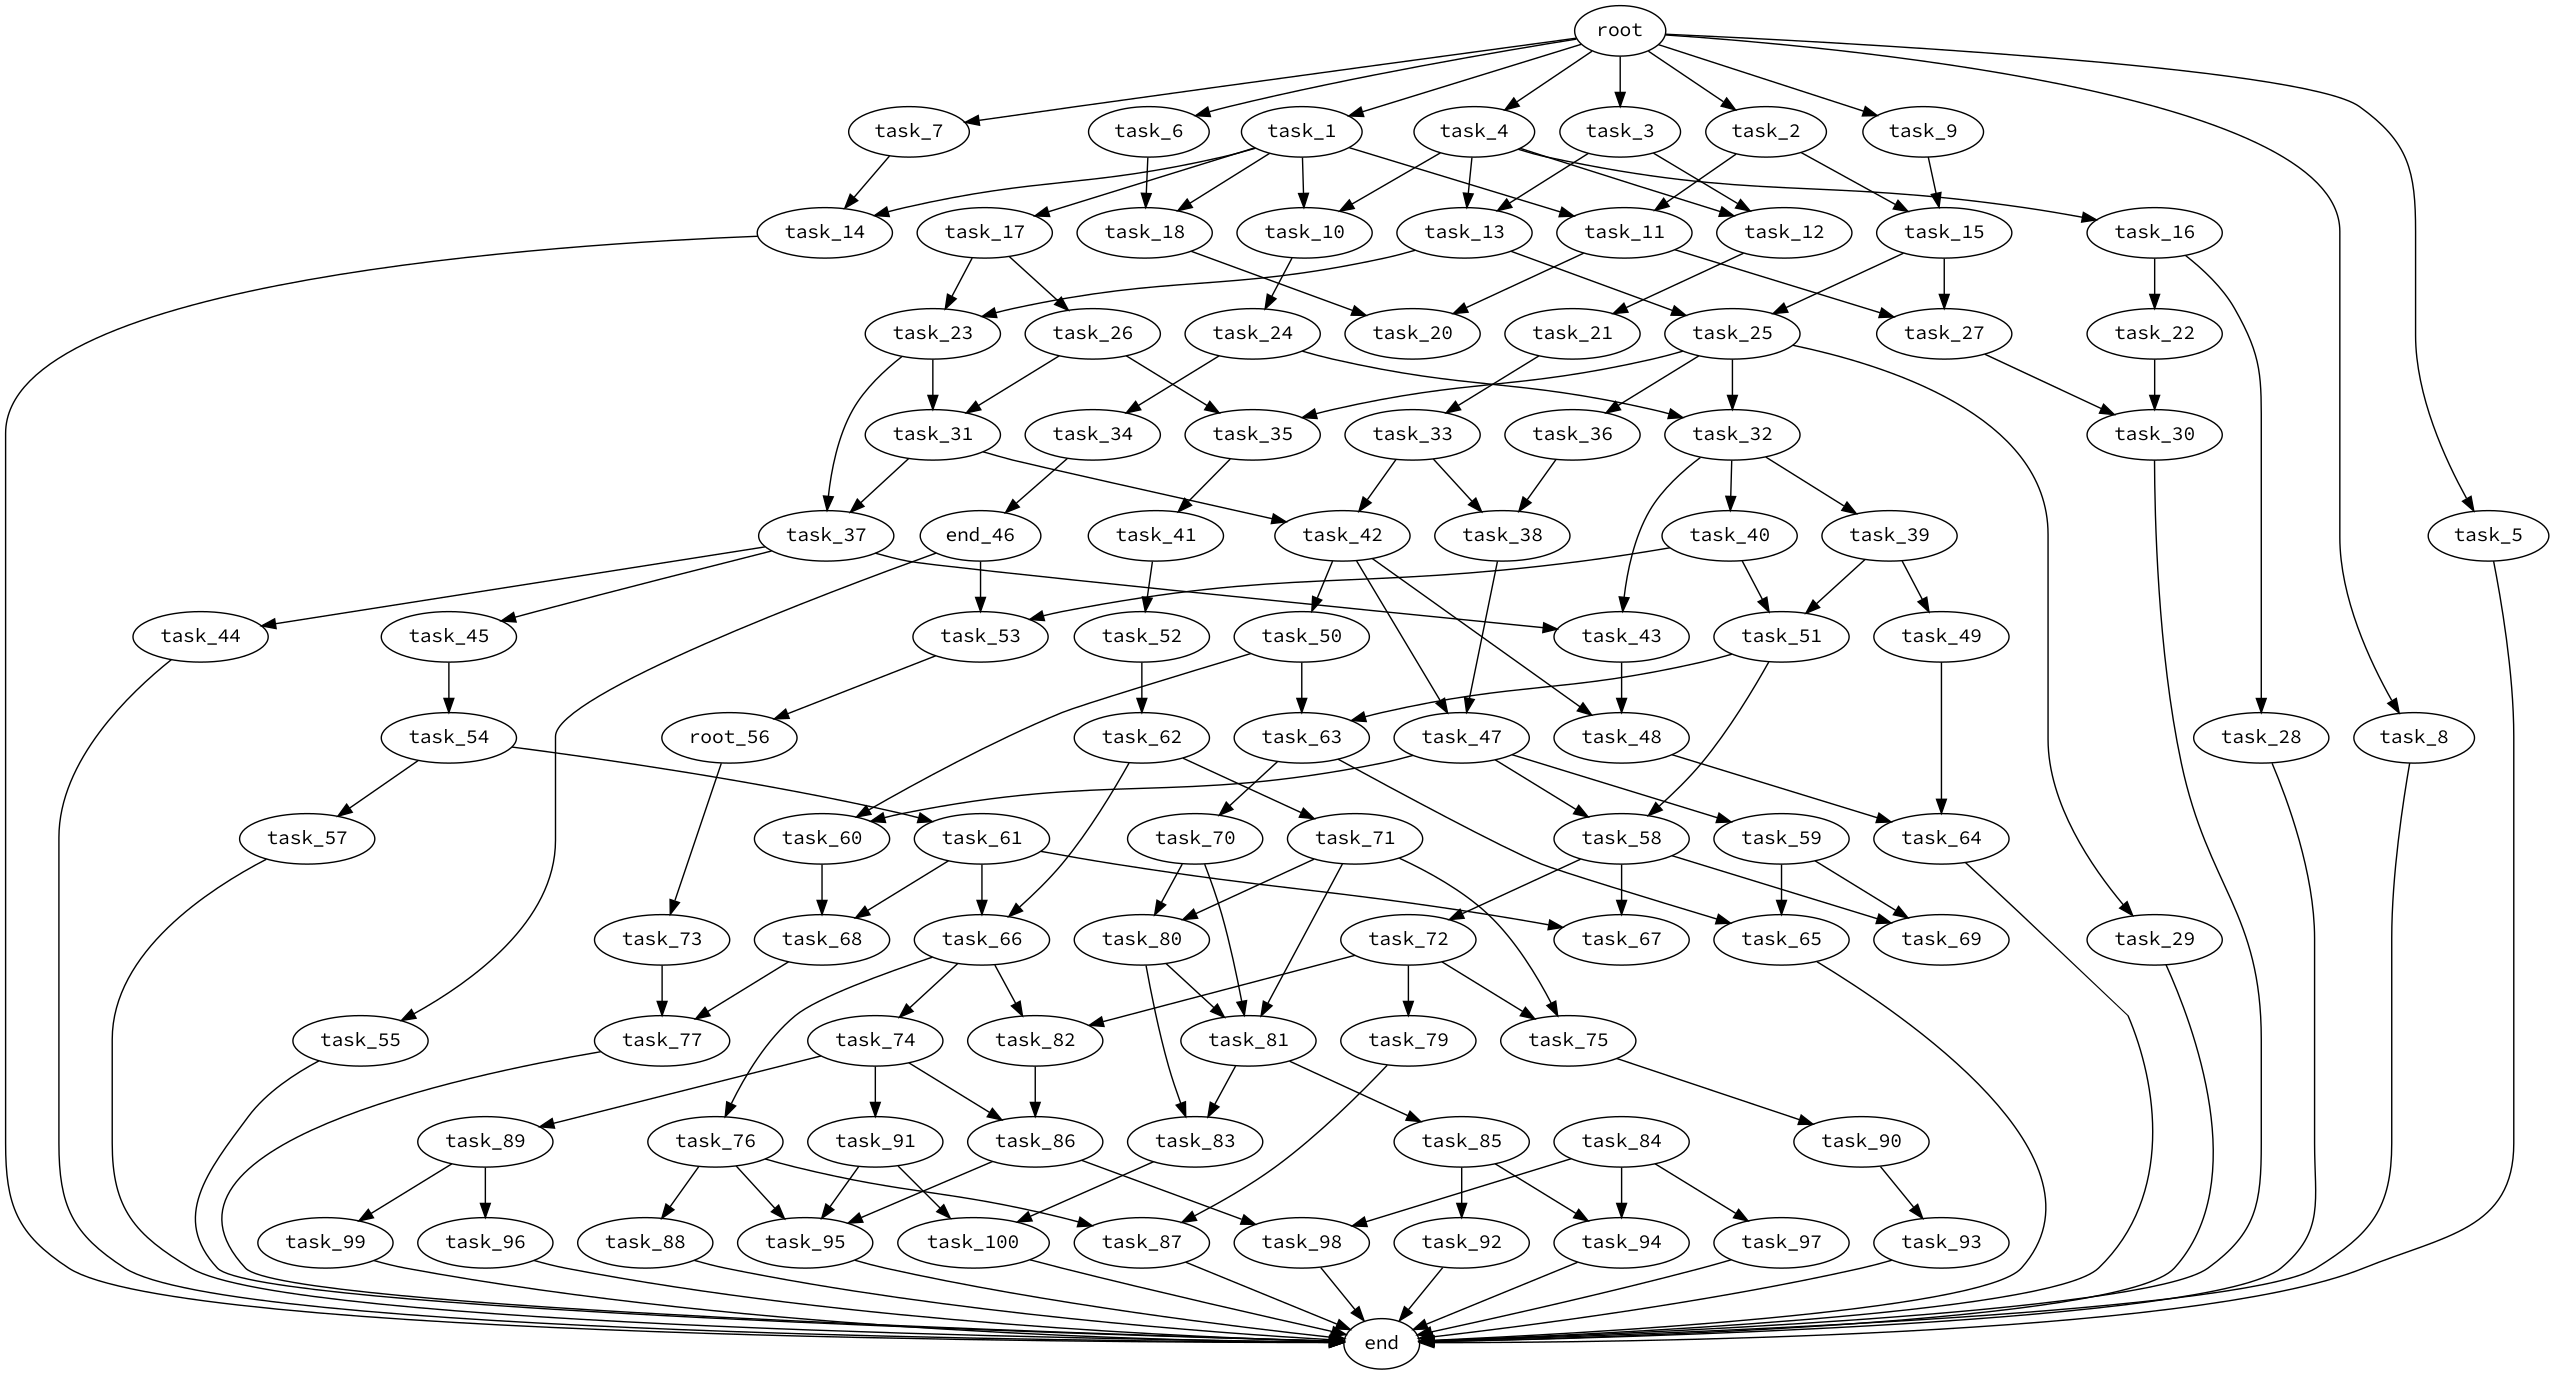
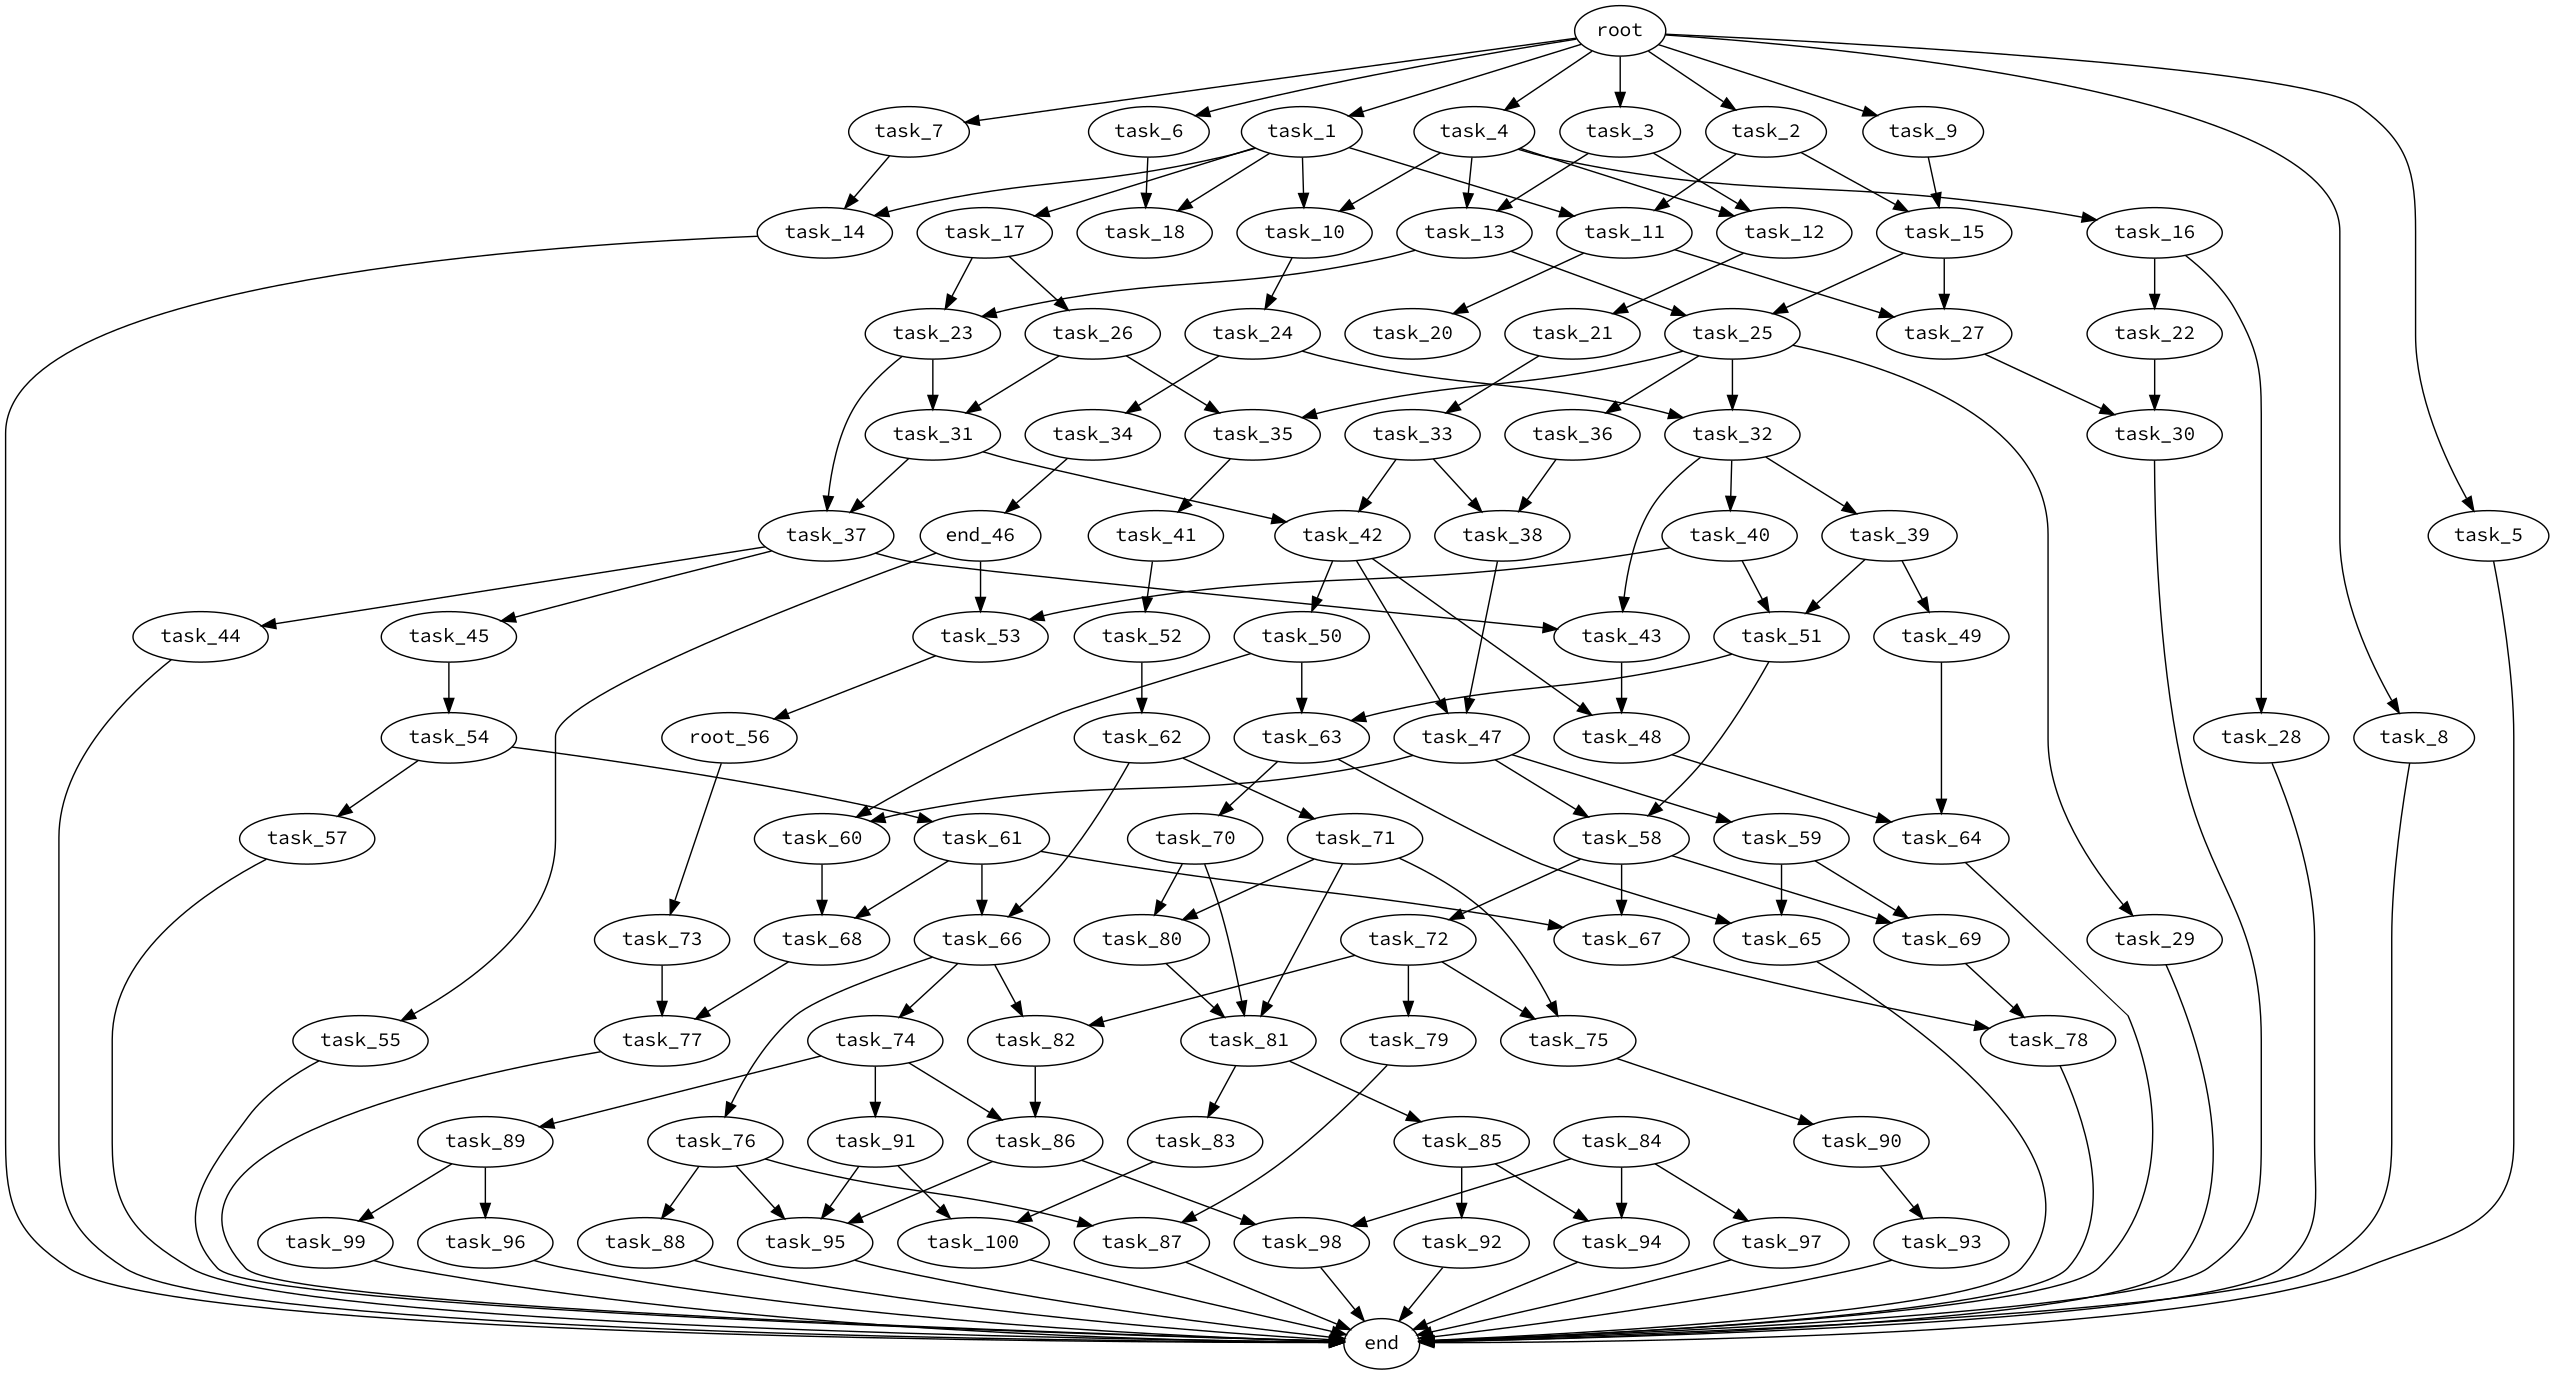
(1288, 287) -> none
(1160, 1035) -> none
none -> (2048, 1041)
